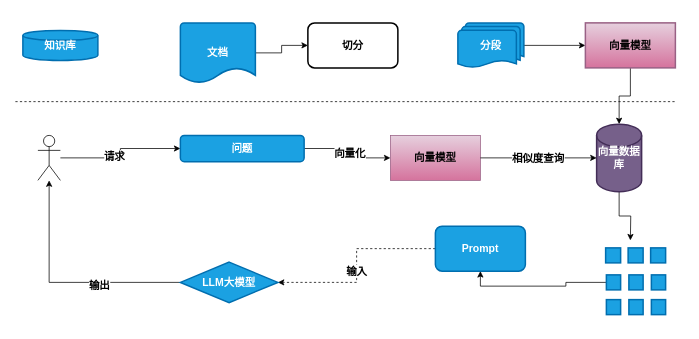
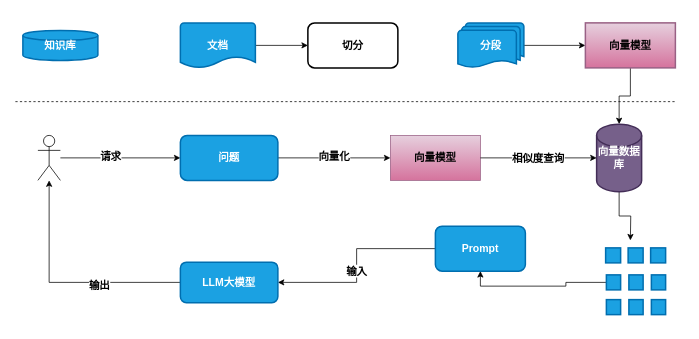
(218, 53) -> (218, 45)
(242, 149) -> (229, 158)
(388, 249) -> (388, 249)
(229, 282) -> (229, 282)
